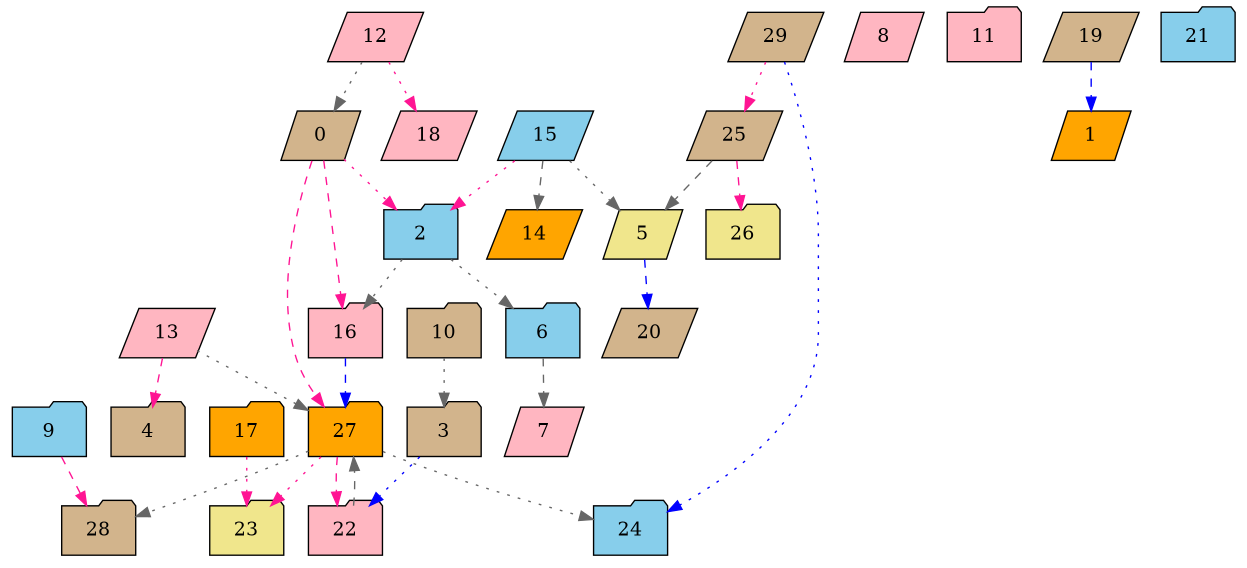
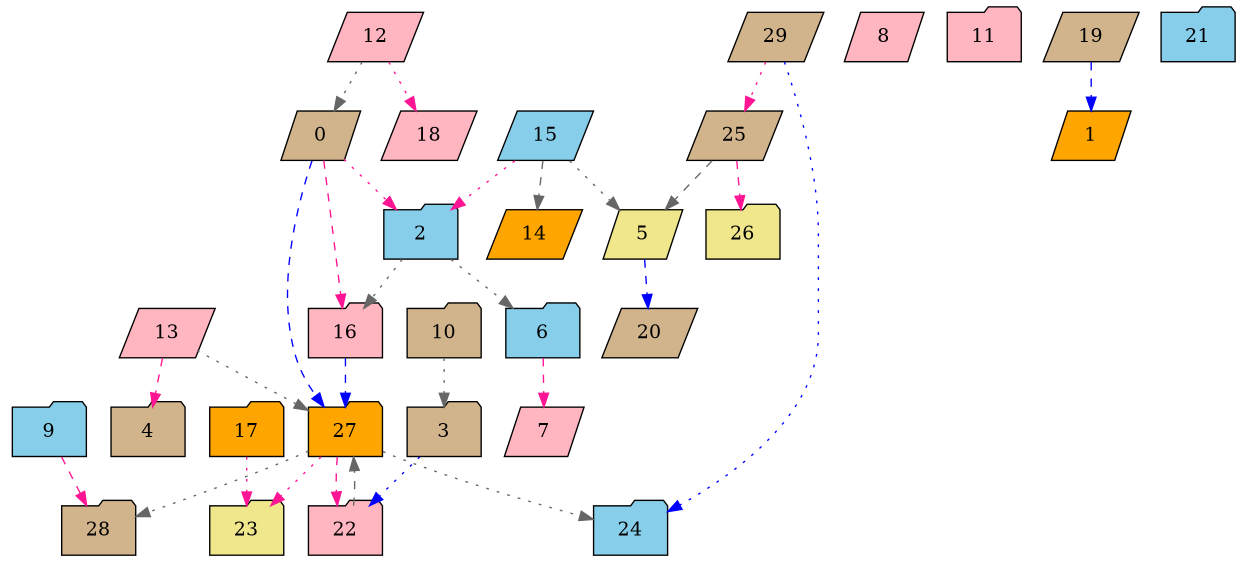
(288, 280) -> (288, 280)
(543, 376) -> (543, 376)
